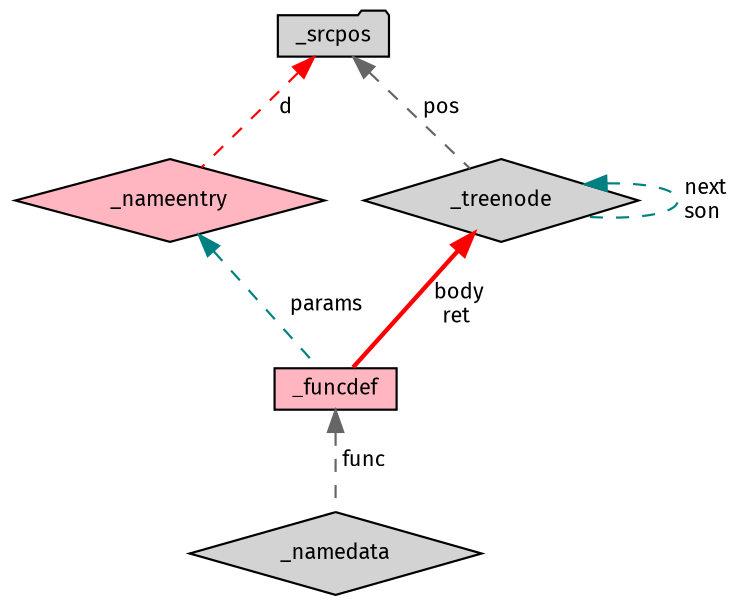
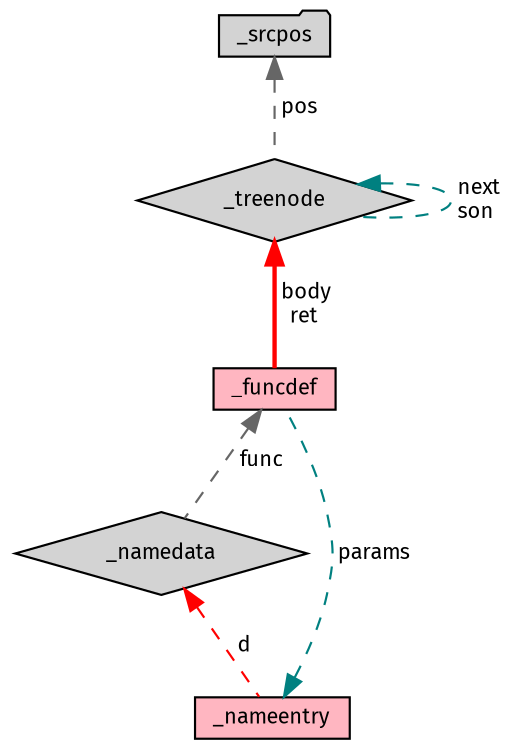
(250, 120) -> (228, 652)
(170, 200) -> (272, 718)
